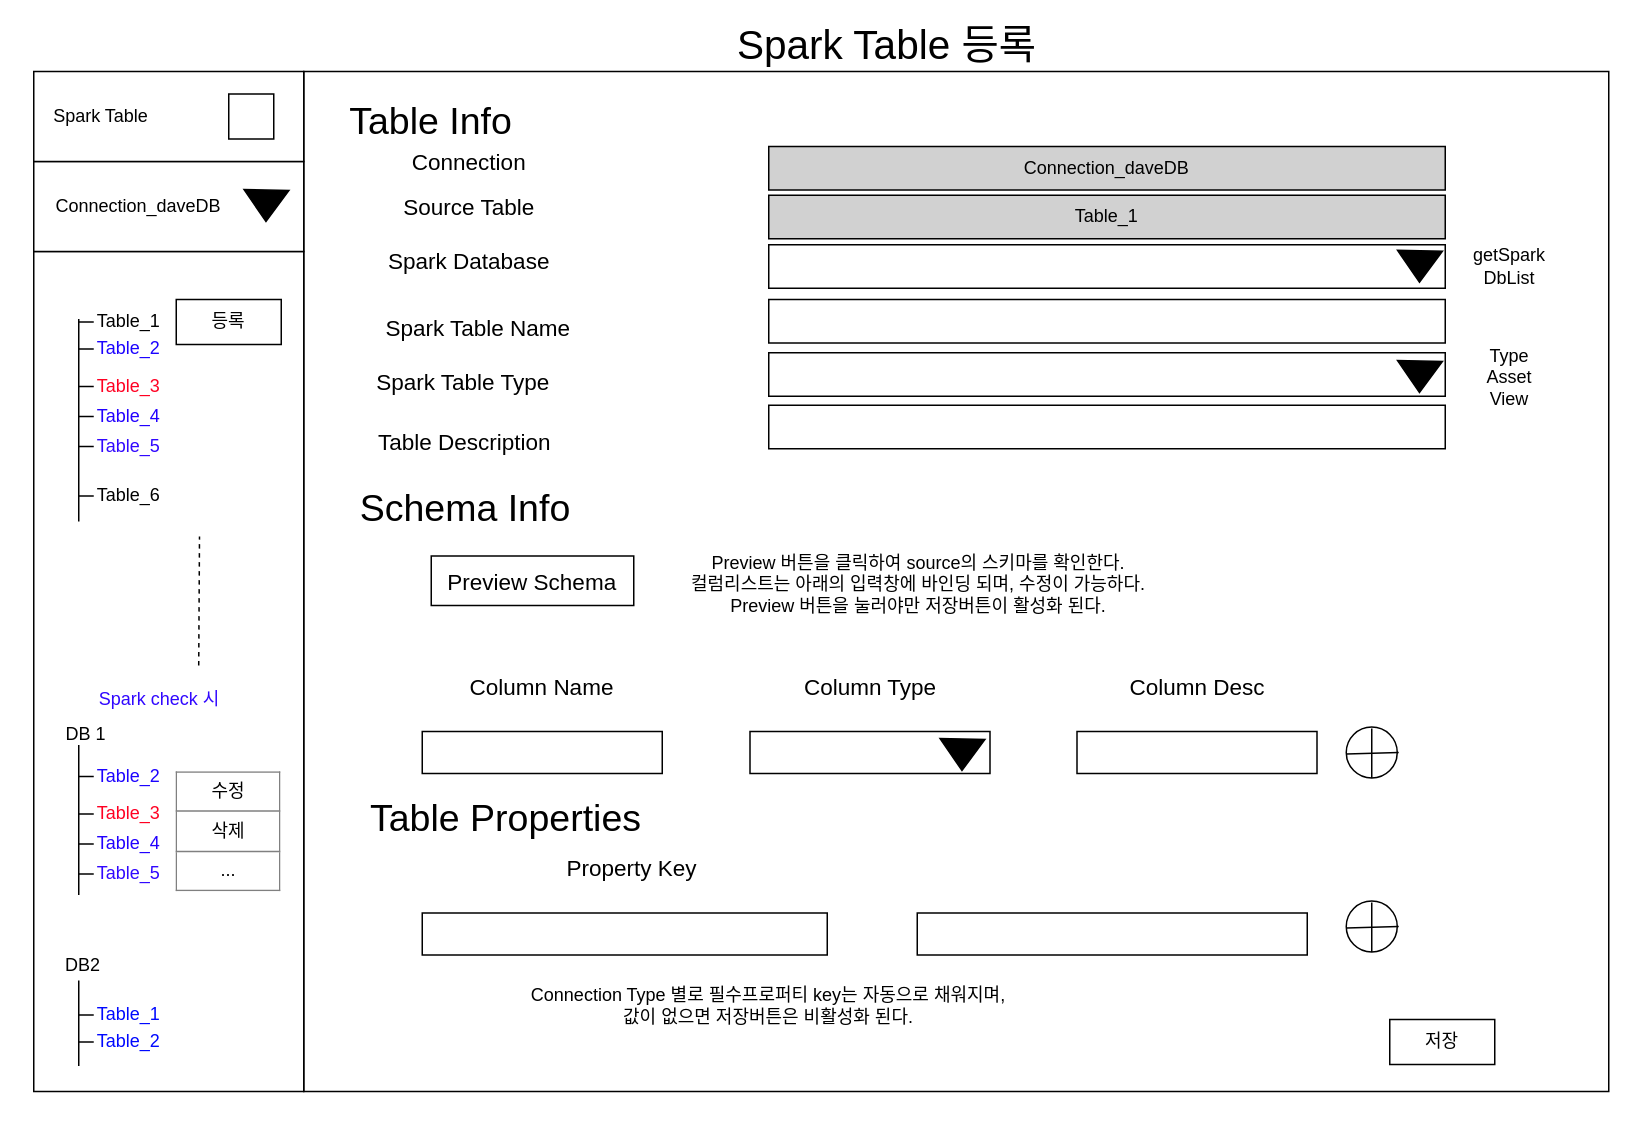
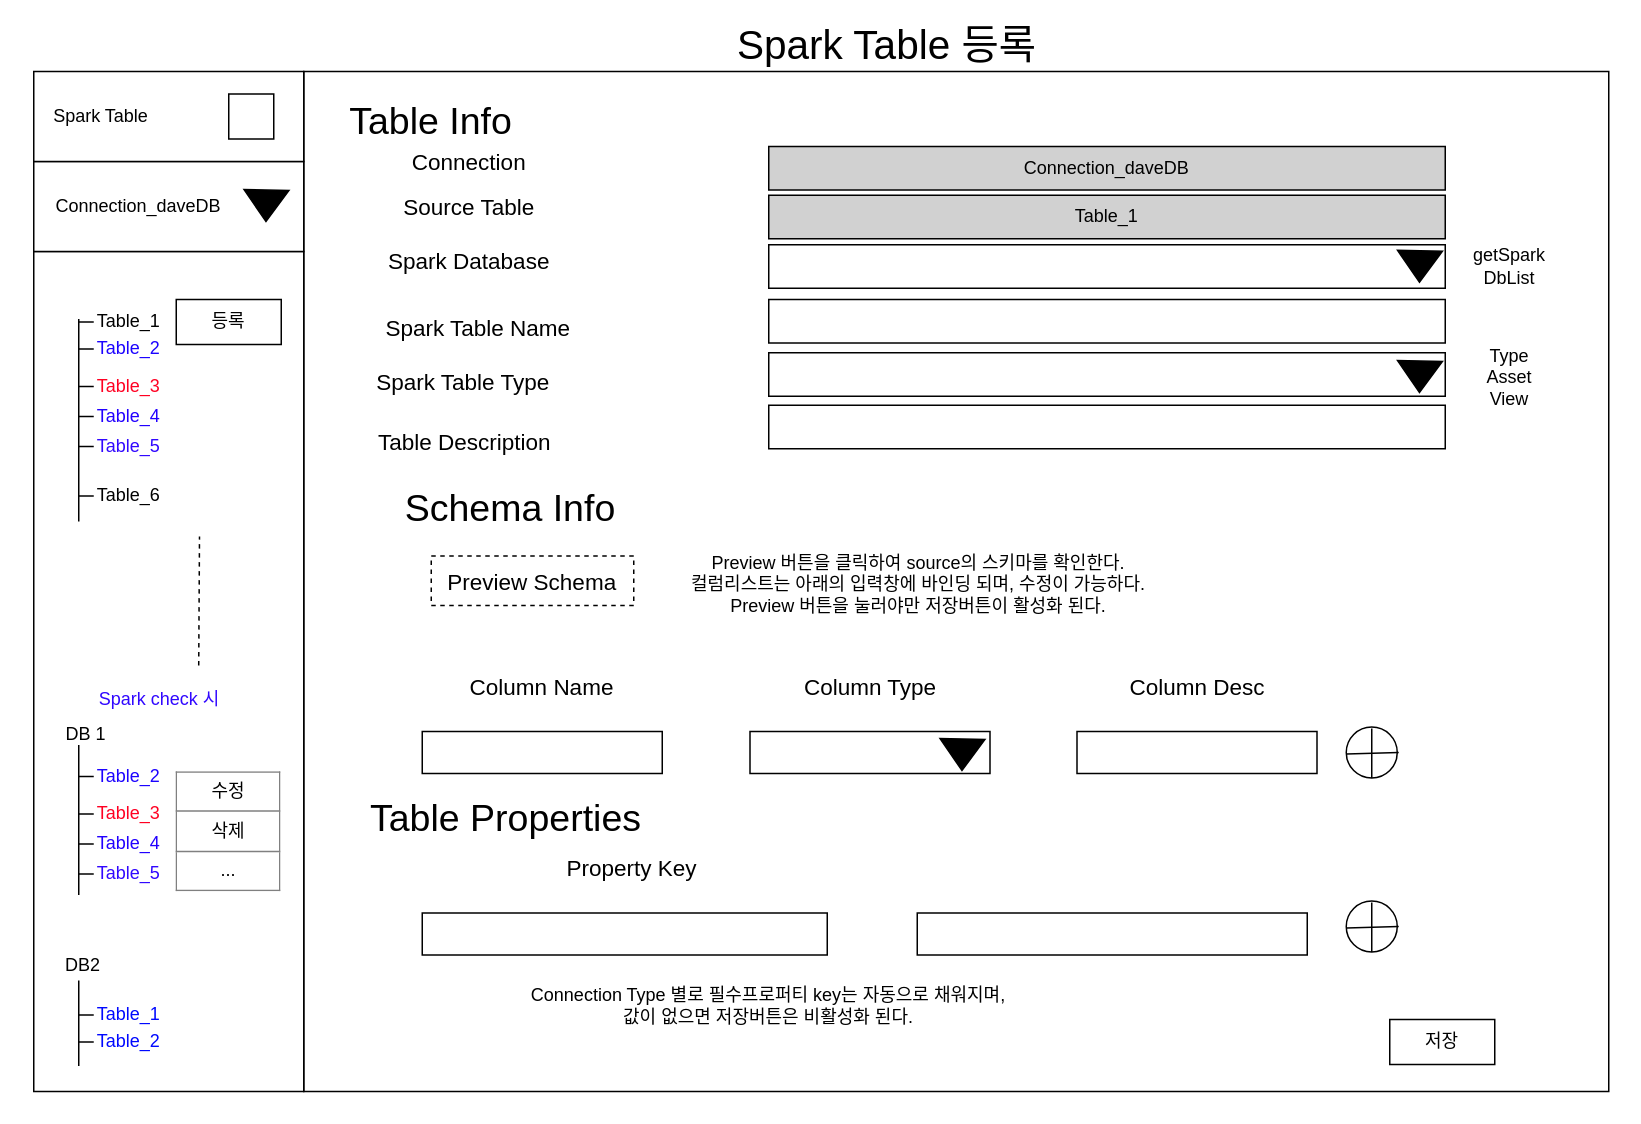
(465, 506) -> (510, 506)
(533, 581) -> (533, 581)
